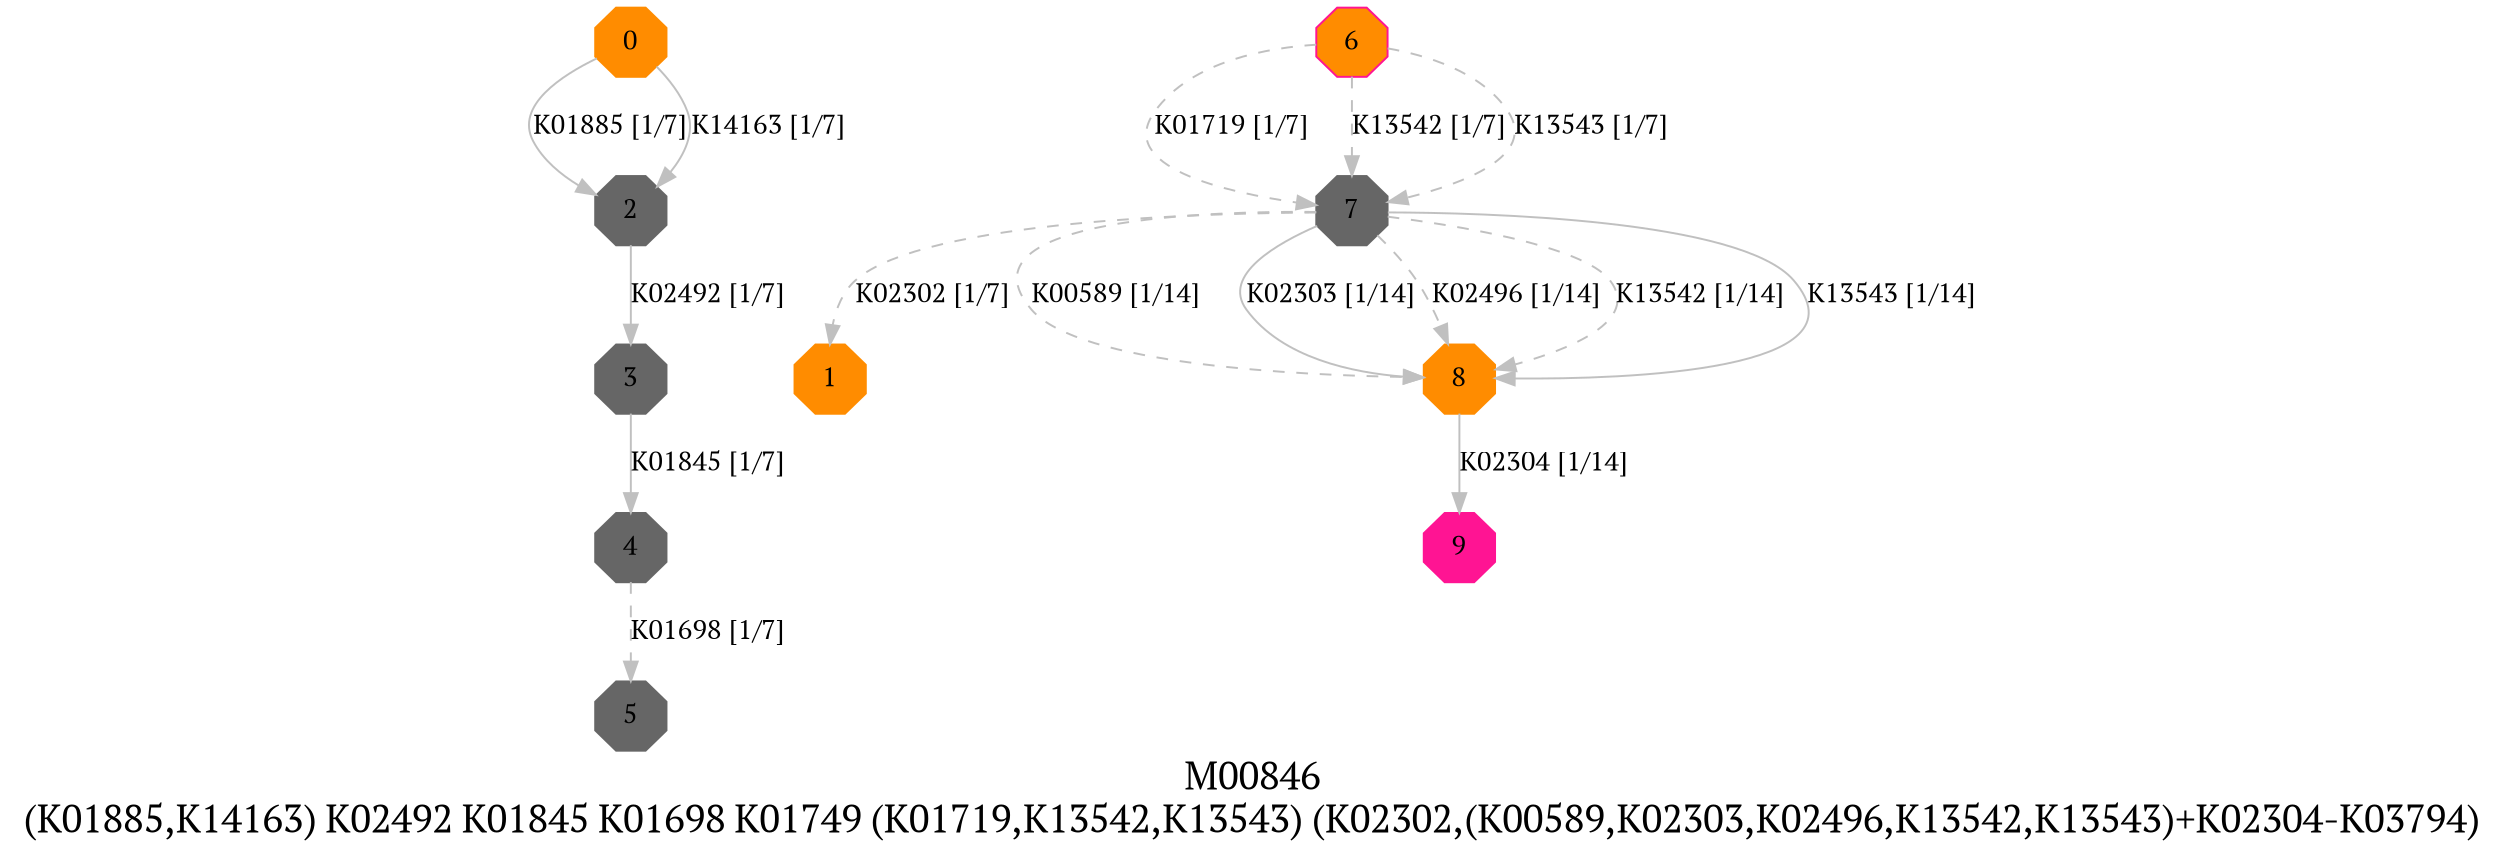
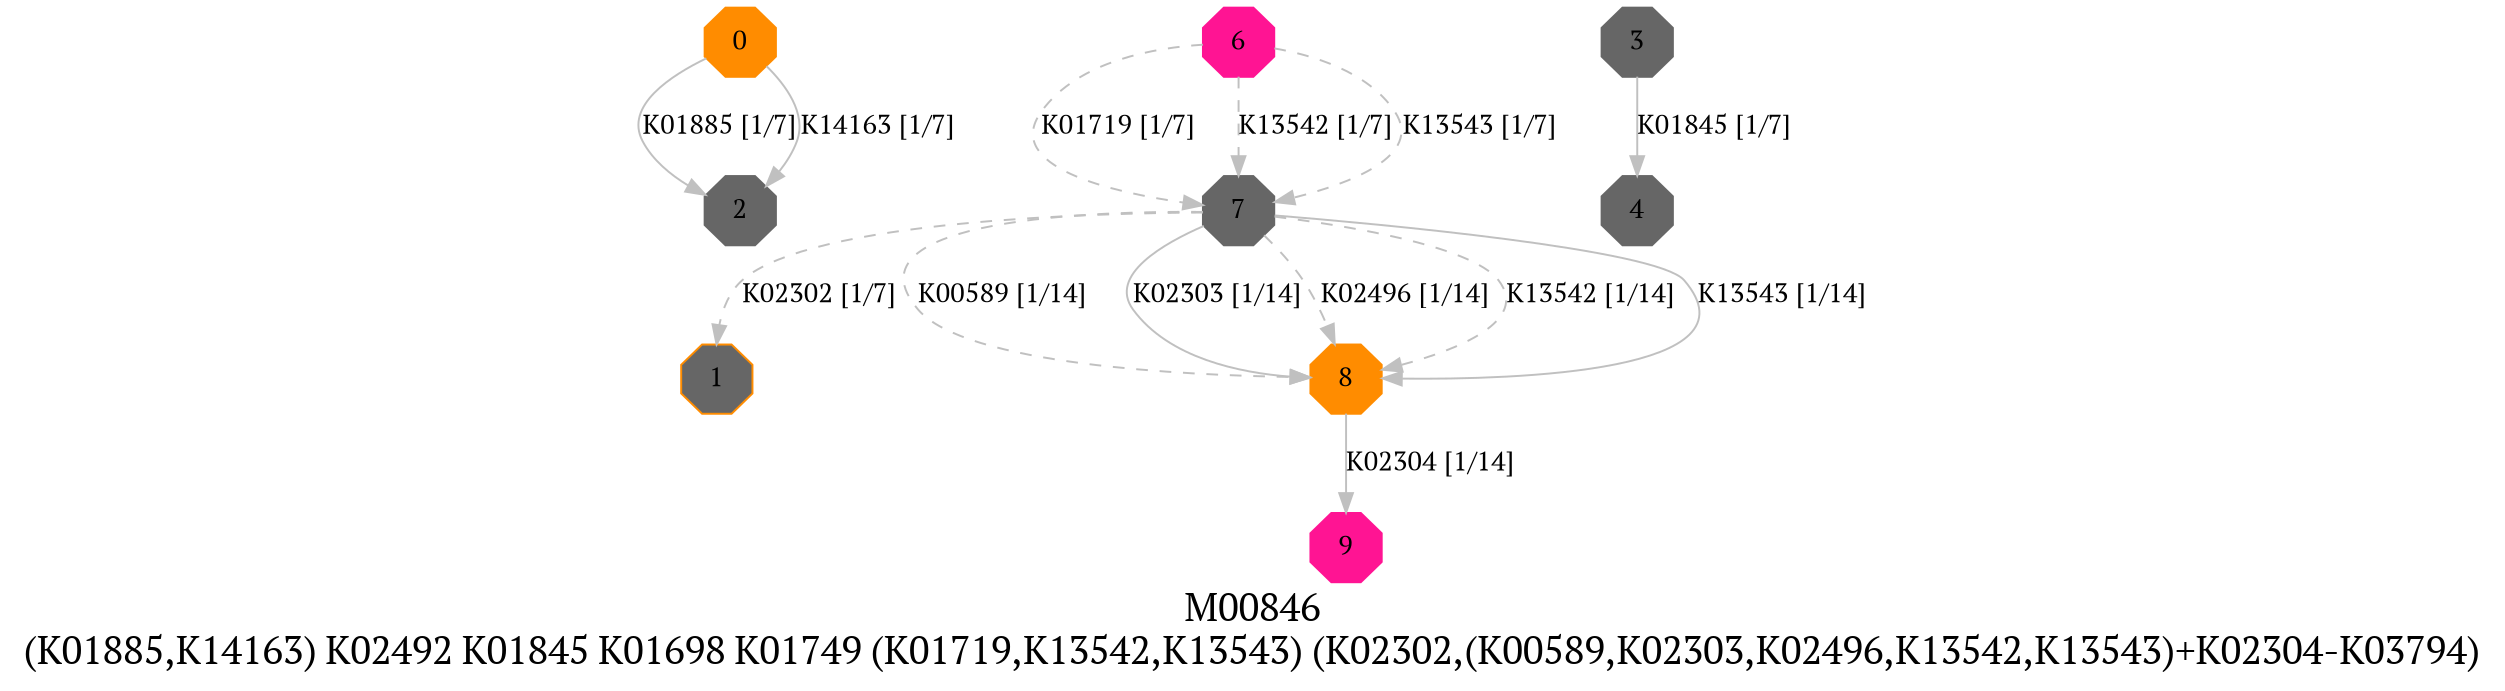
(1352, 42) -> (1239, 42)
(631, 285) -> none
(830, 379) -> (717, 379)
(631, 716) -> none
